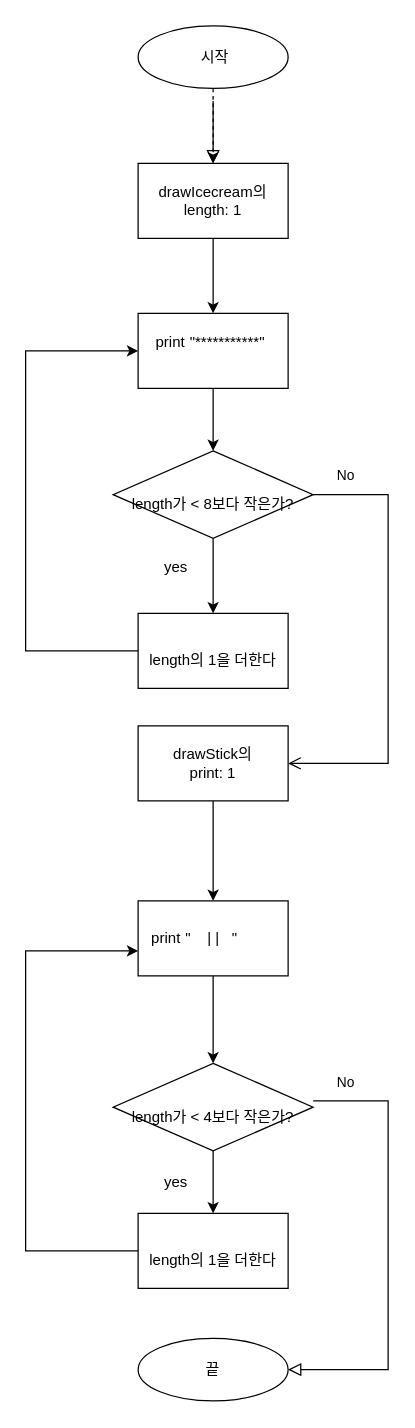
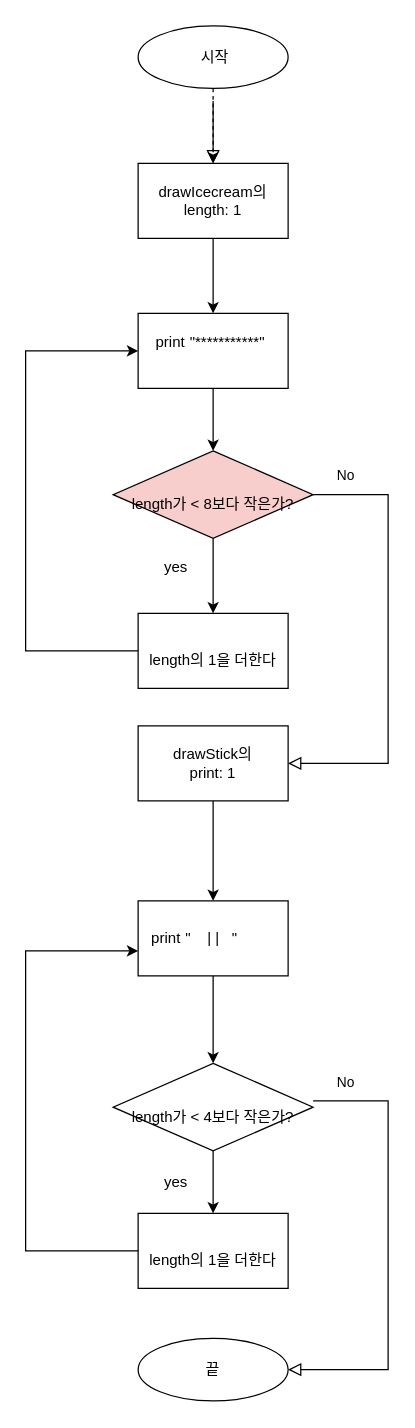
(213, 494) -> (213, 494)
(297, 763) -> (302, 763)
